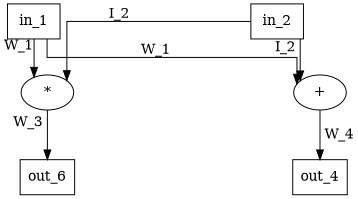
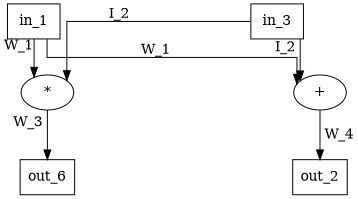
(277, 21) -> (277, 21)
(320, 177) -> (320, 177)
